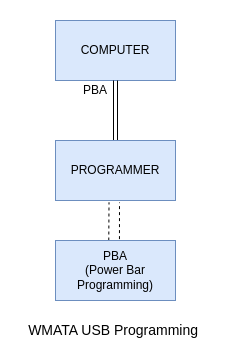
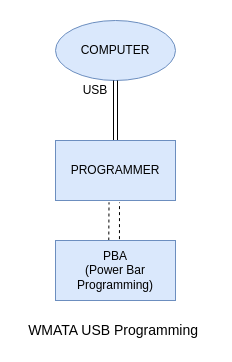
(116, 51) -> (116, 51)
(96, 91) -> (96, 91)
